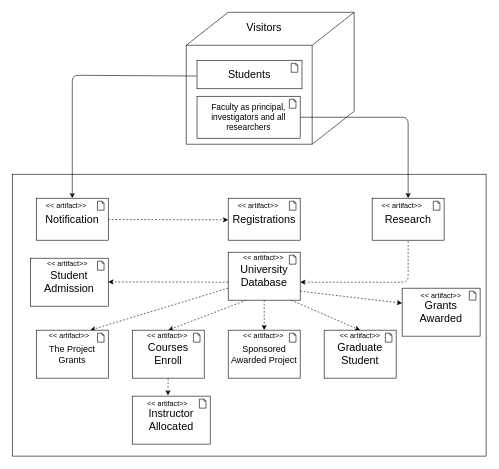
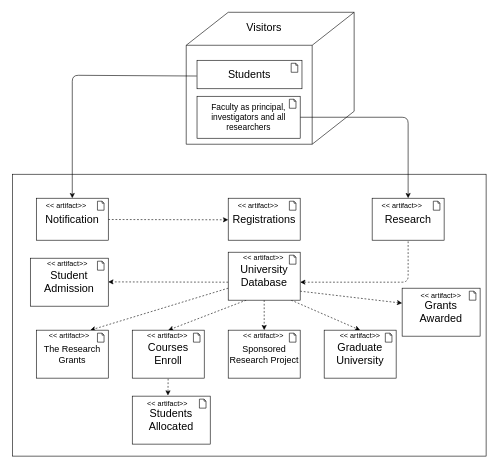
(72, 354) -> (72, 354)
(264, 354) -> (264, 354)
(360, 354) -> (360, 354)
(171, 420) -> (171, 420)
